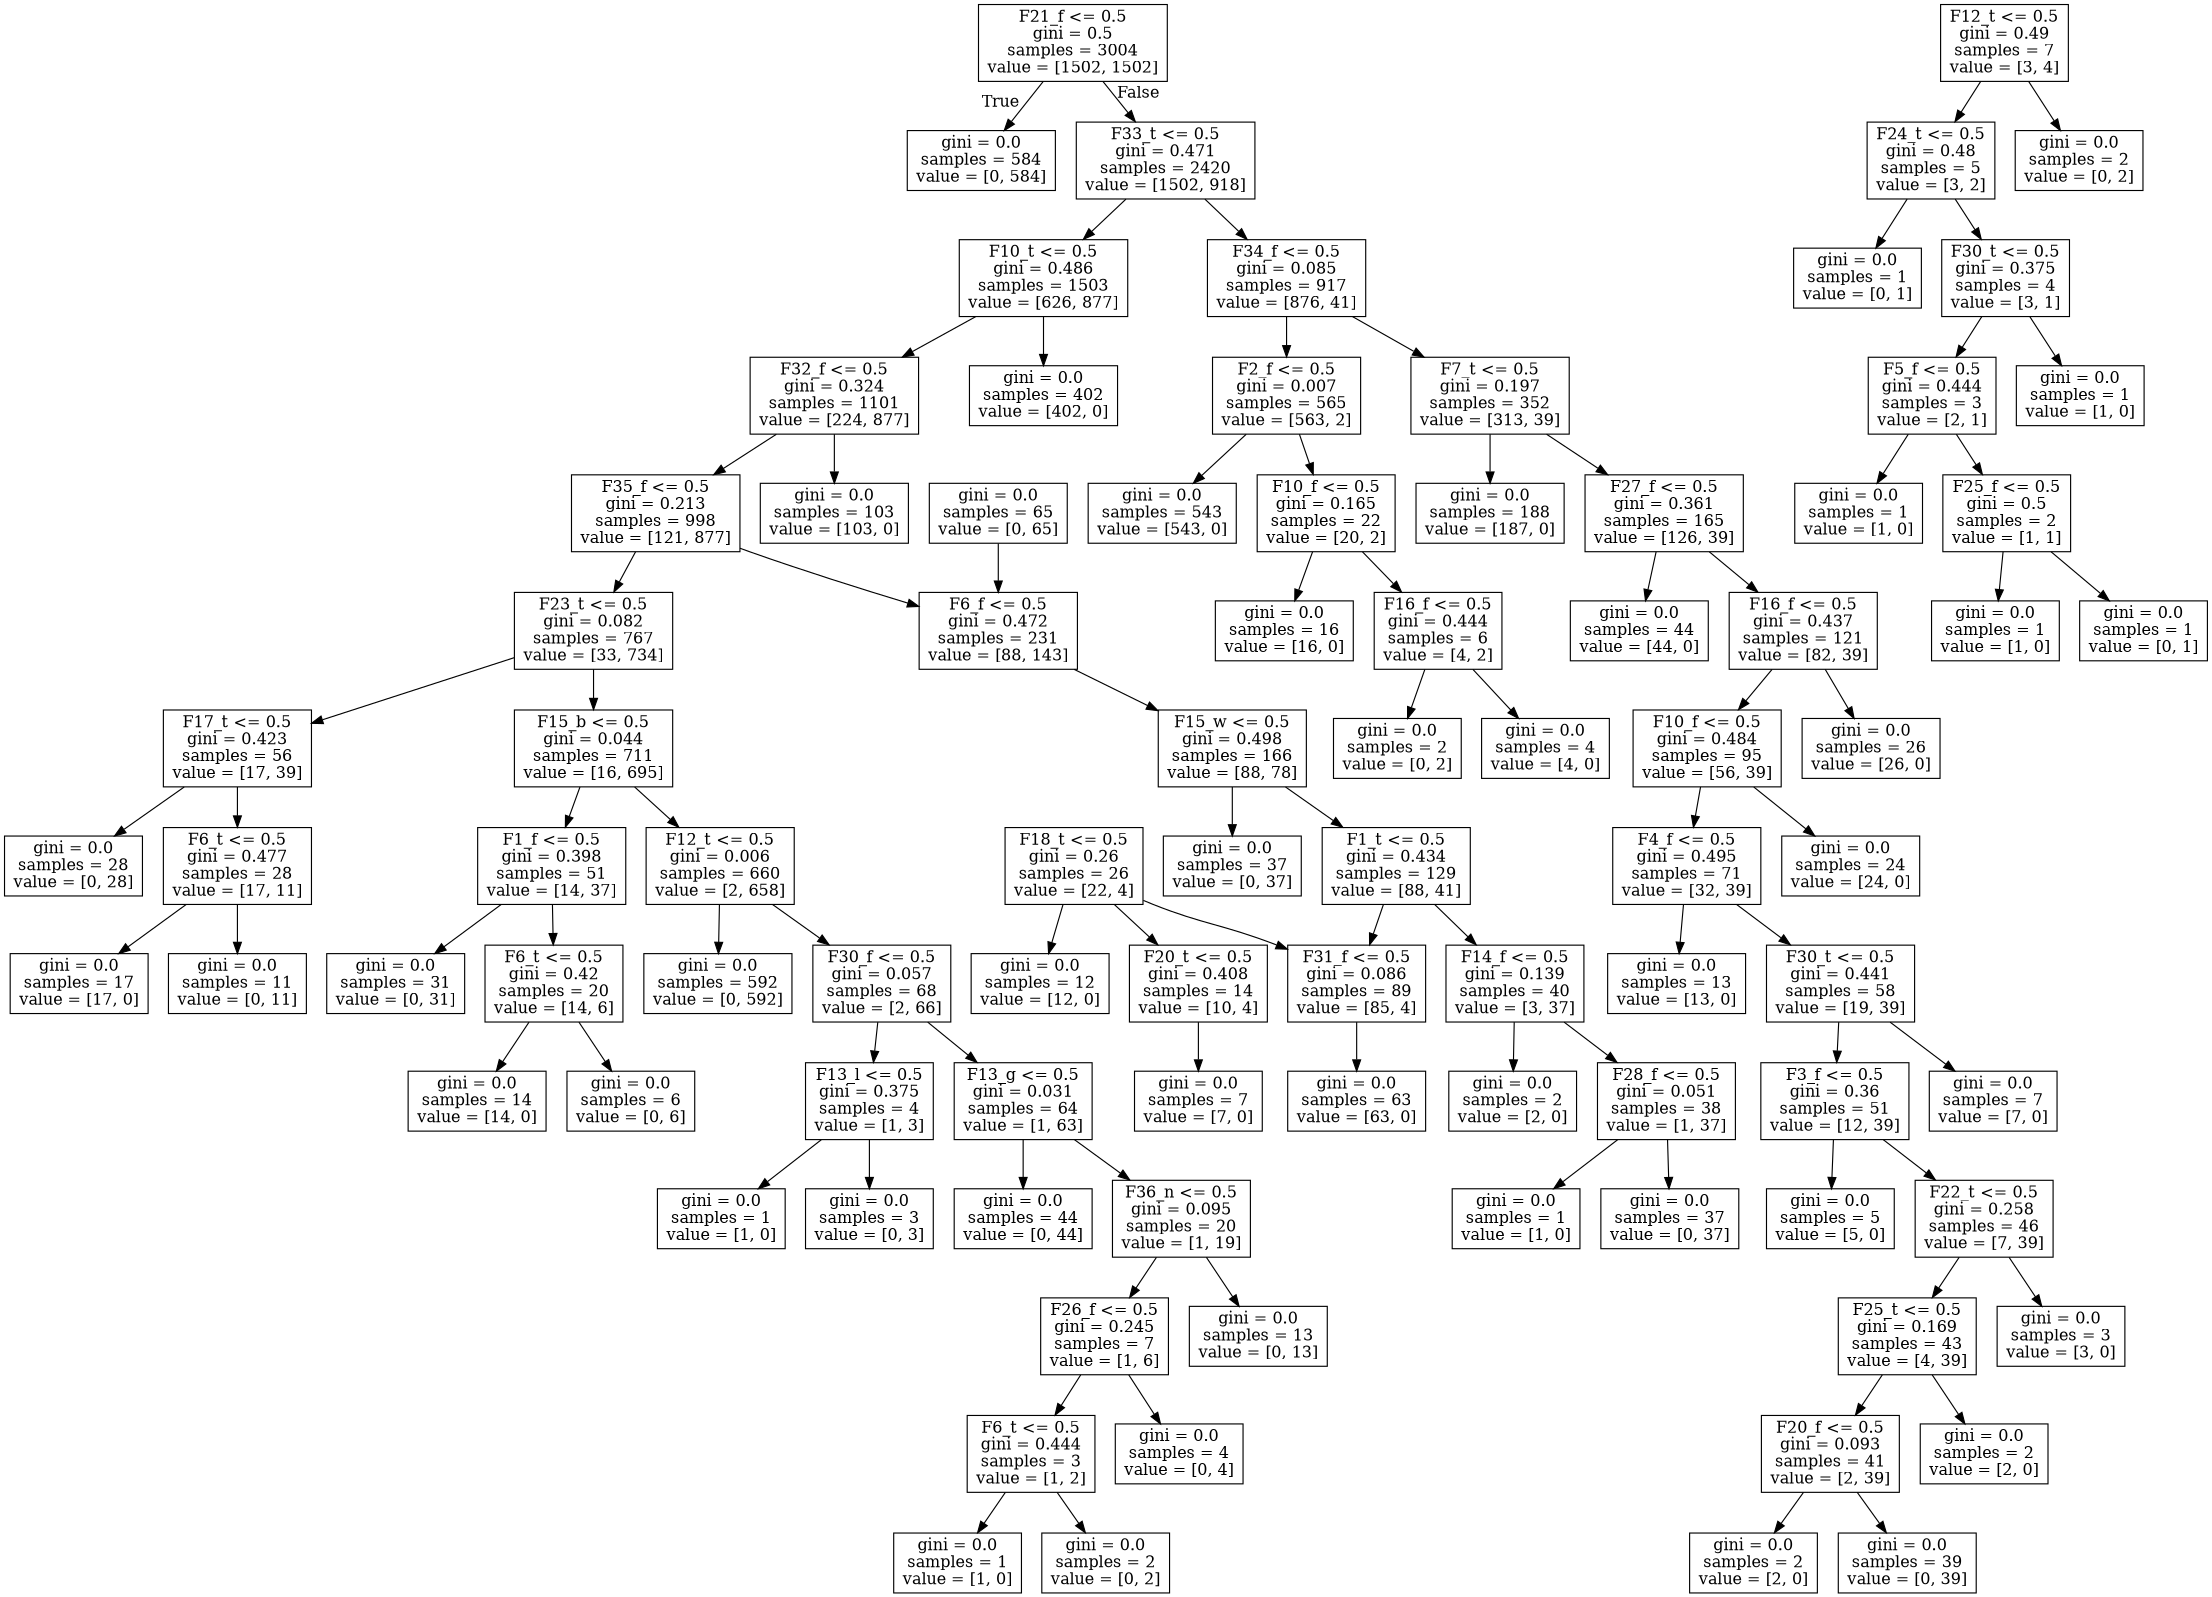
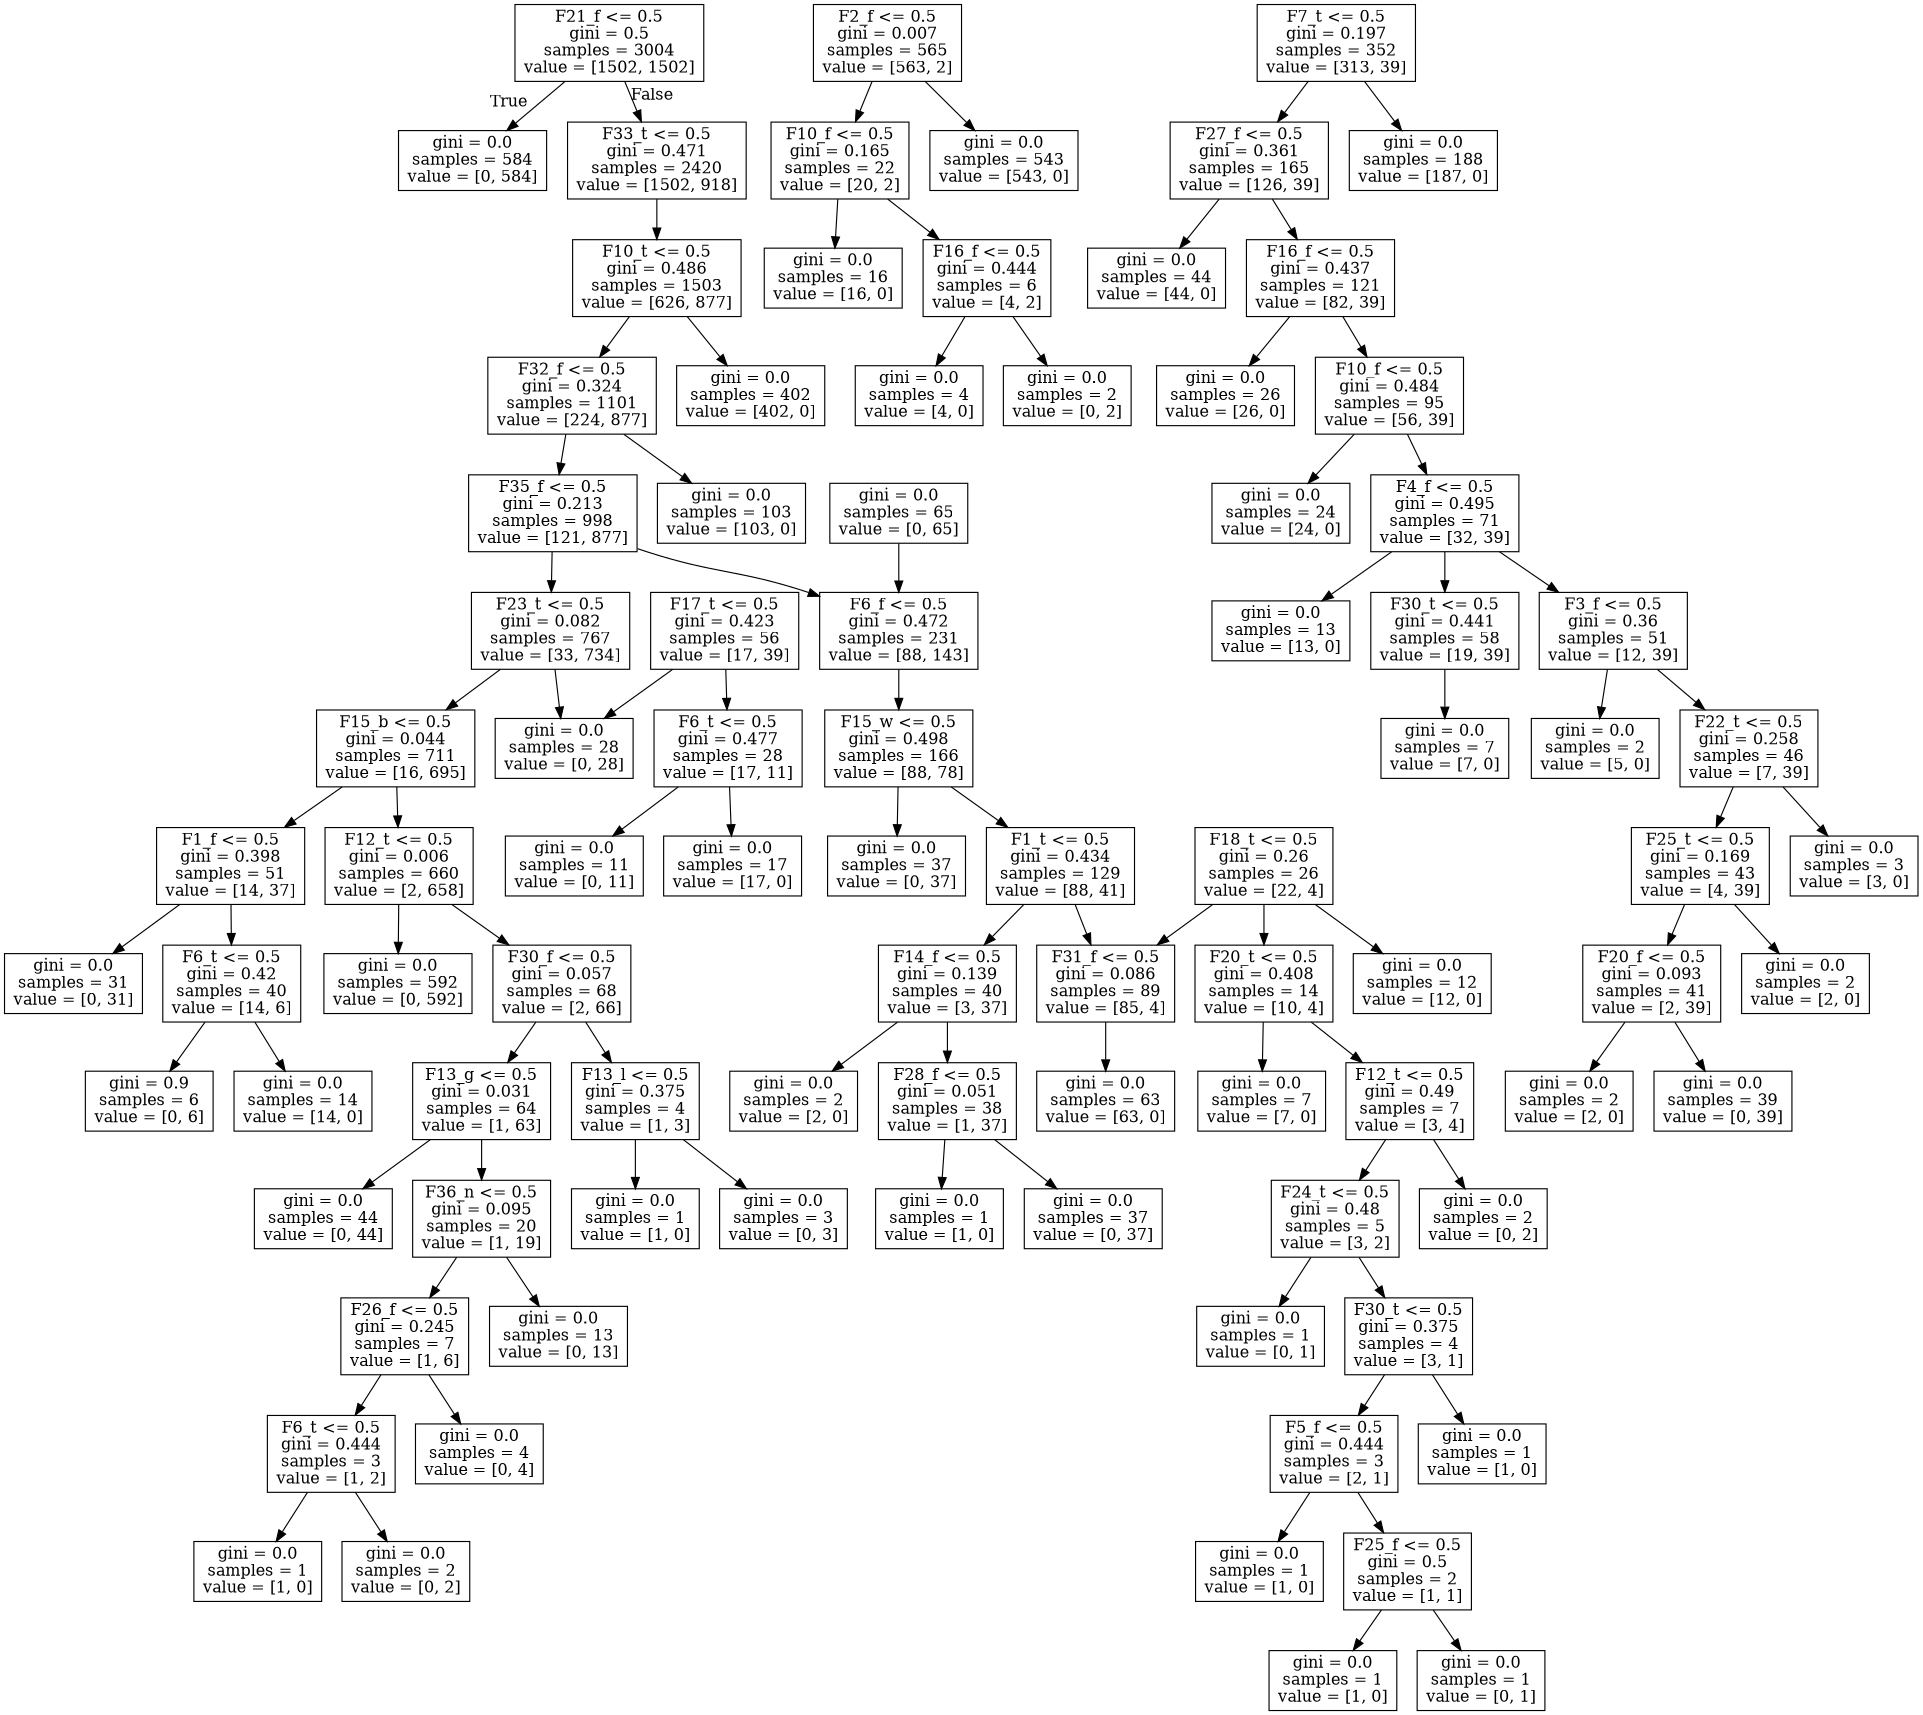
(1287, 278) -> none
(418, 689) -> (557, 688)
(554, 984) -> (232, 984)
(1838, 1037) -> (1524, 569)
none -> (1332, 1039)
(631, 1101) -> (149, 1101)
(1830, 1219) -> (1595, 748)
